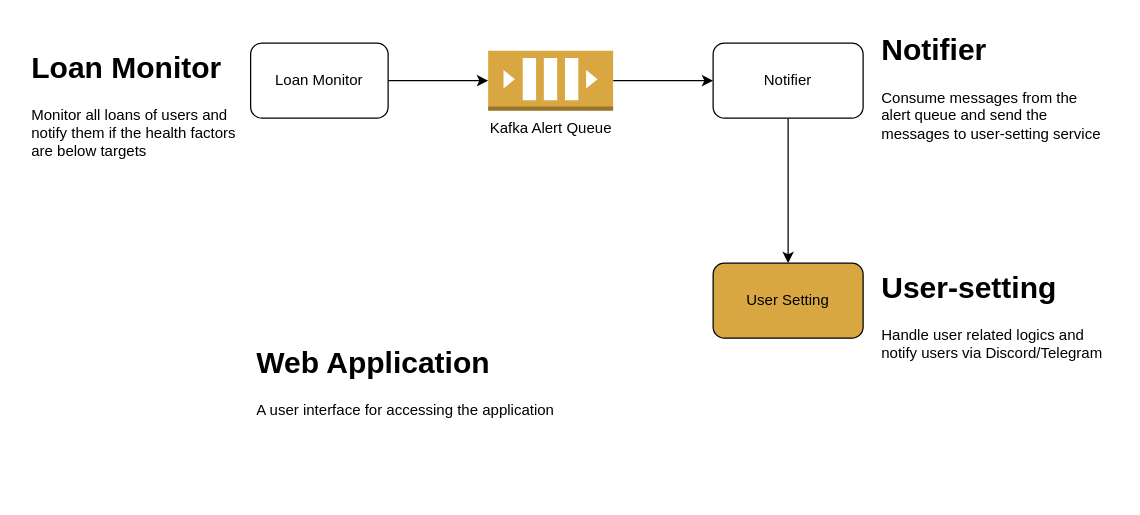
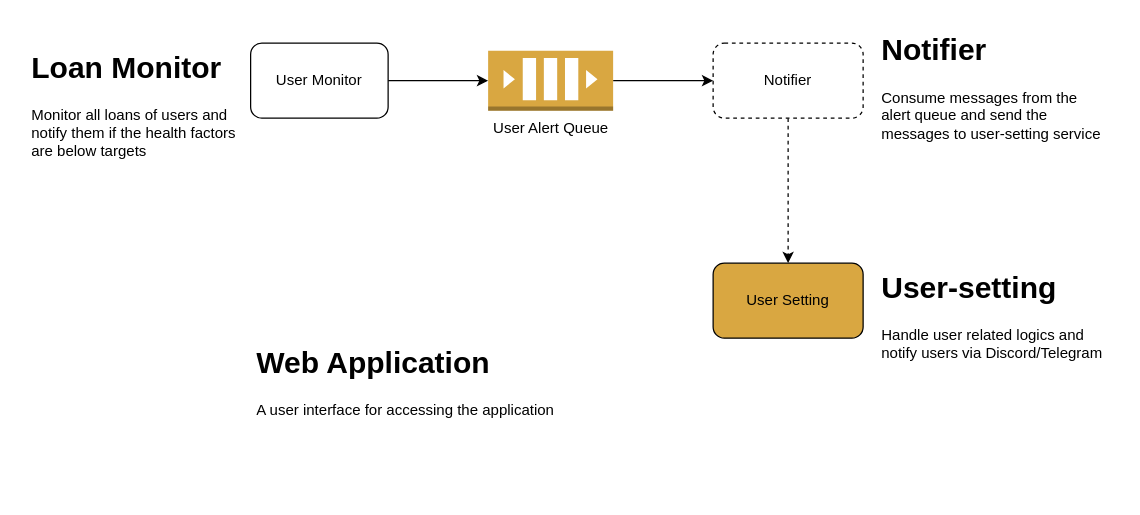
(319, 81) -> (319, 81)
(788, 81) -> (788, 81)
(551, 128) -> (551, 128)
(788, 186) -> (788, 186)
